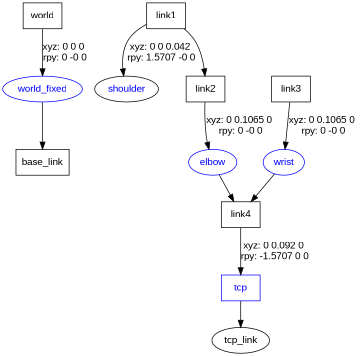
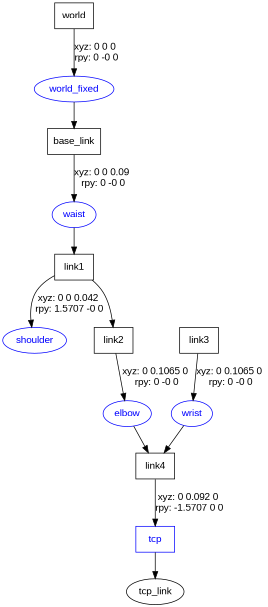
(127, 89) -> (35, 340)
none -> (74, 215)
